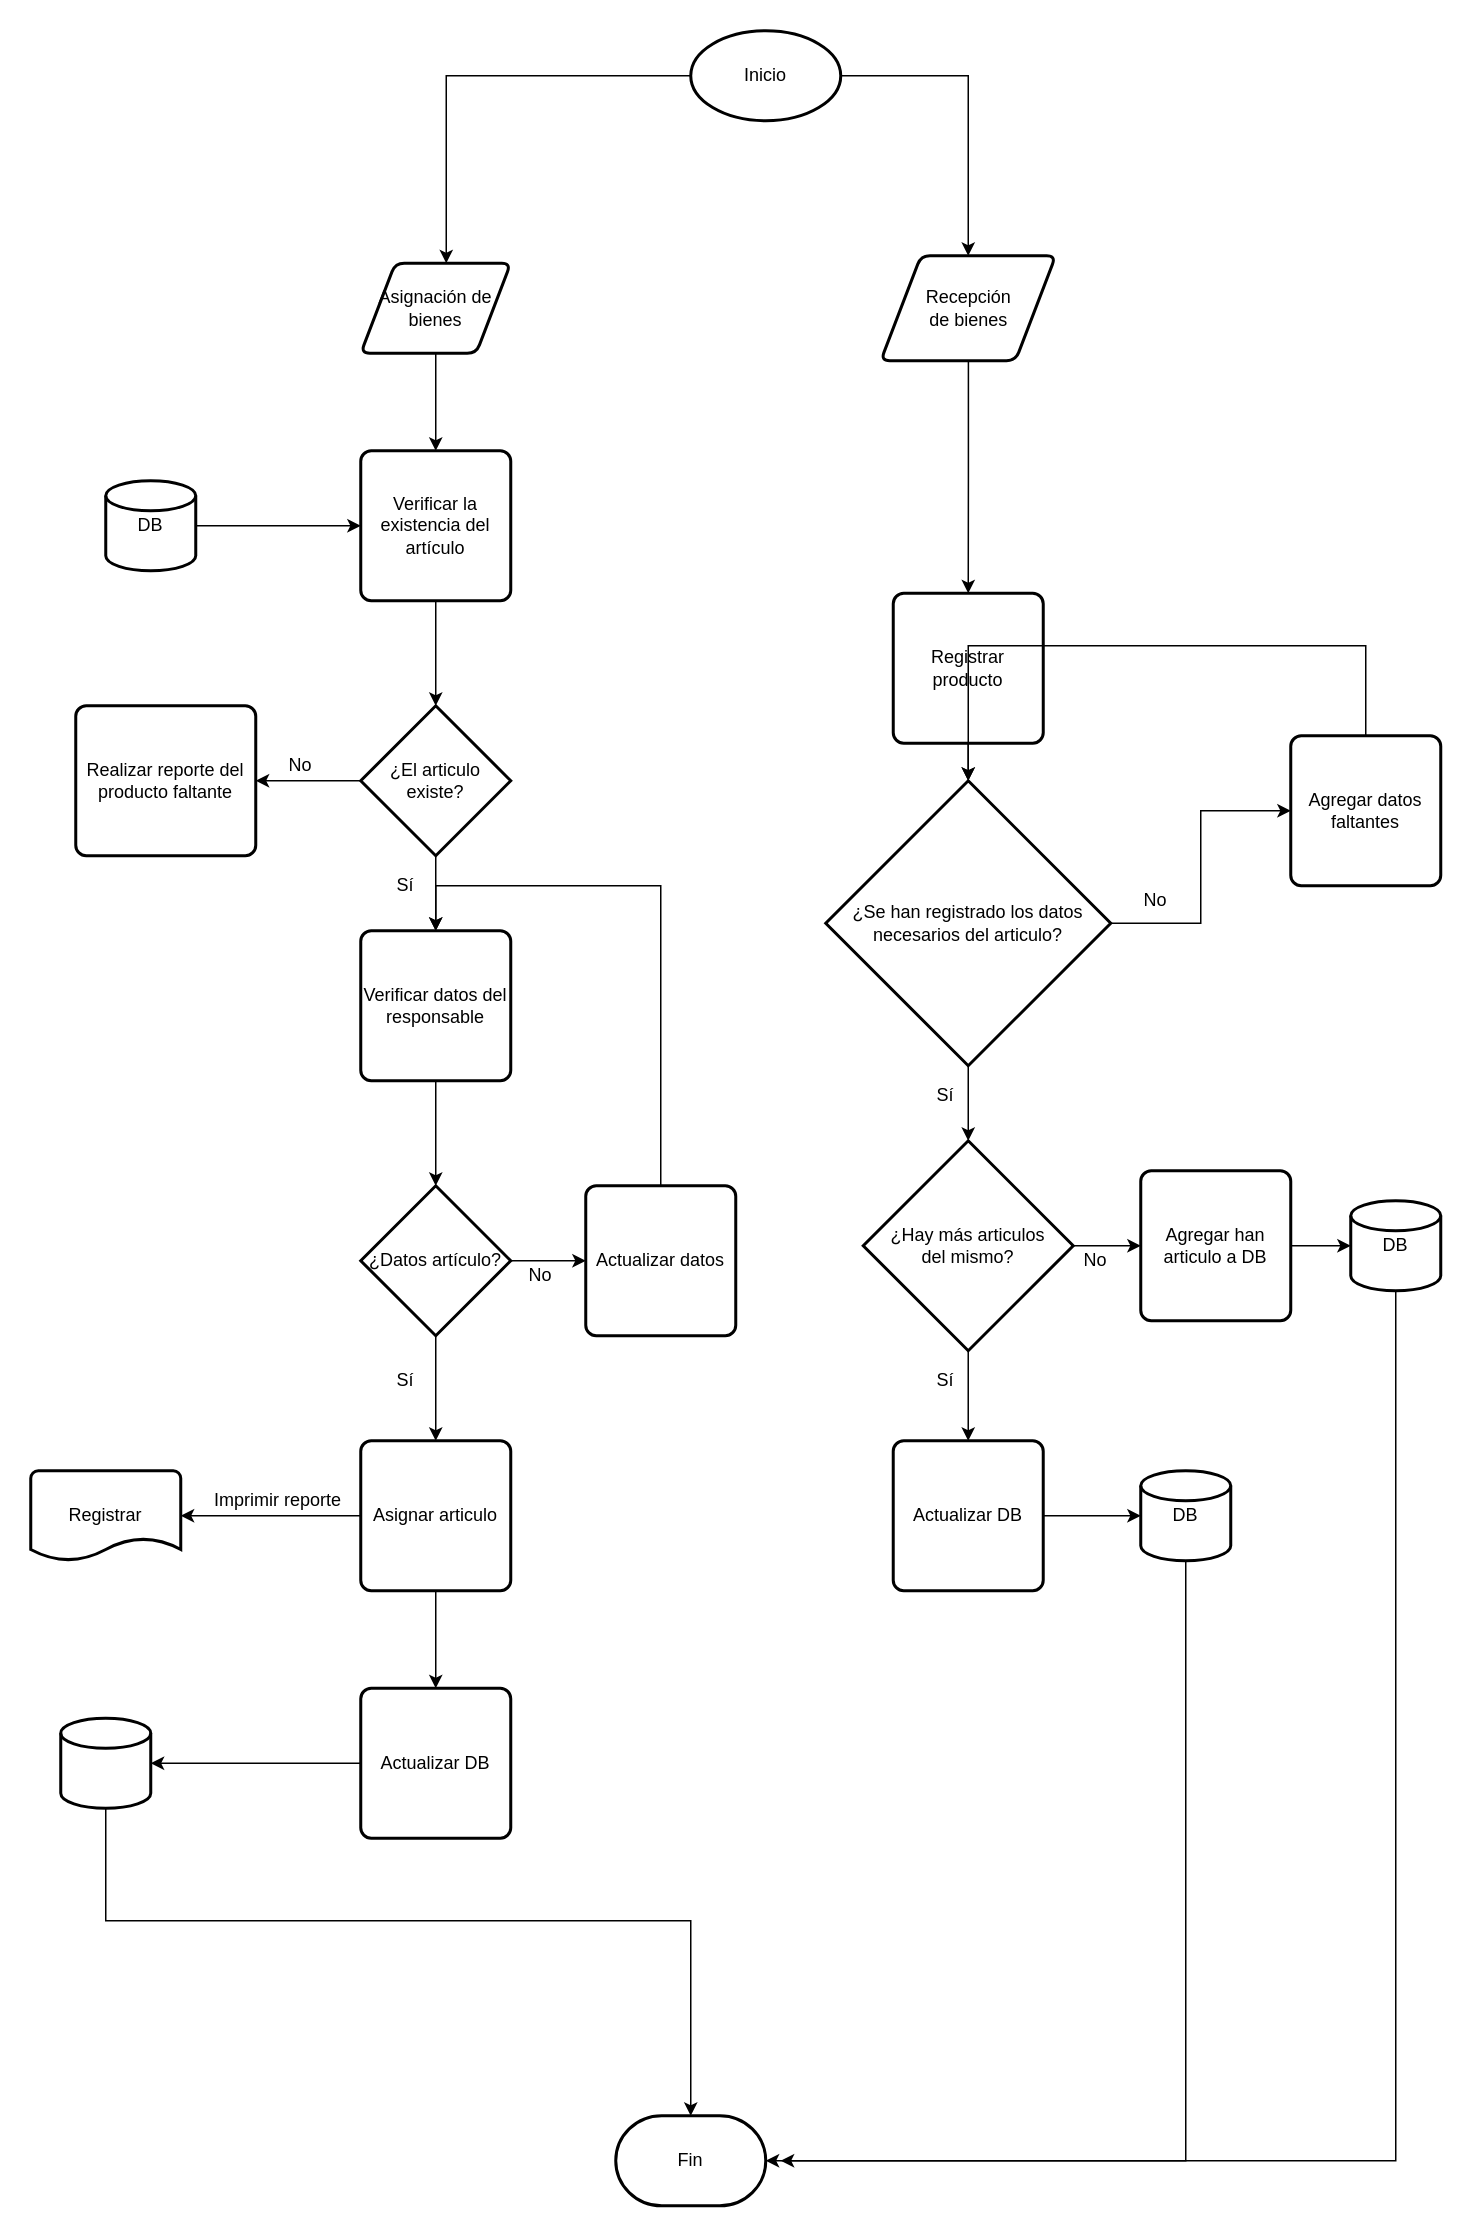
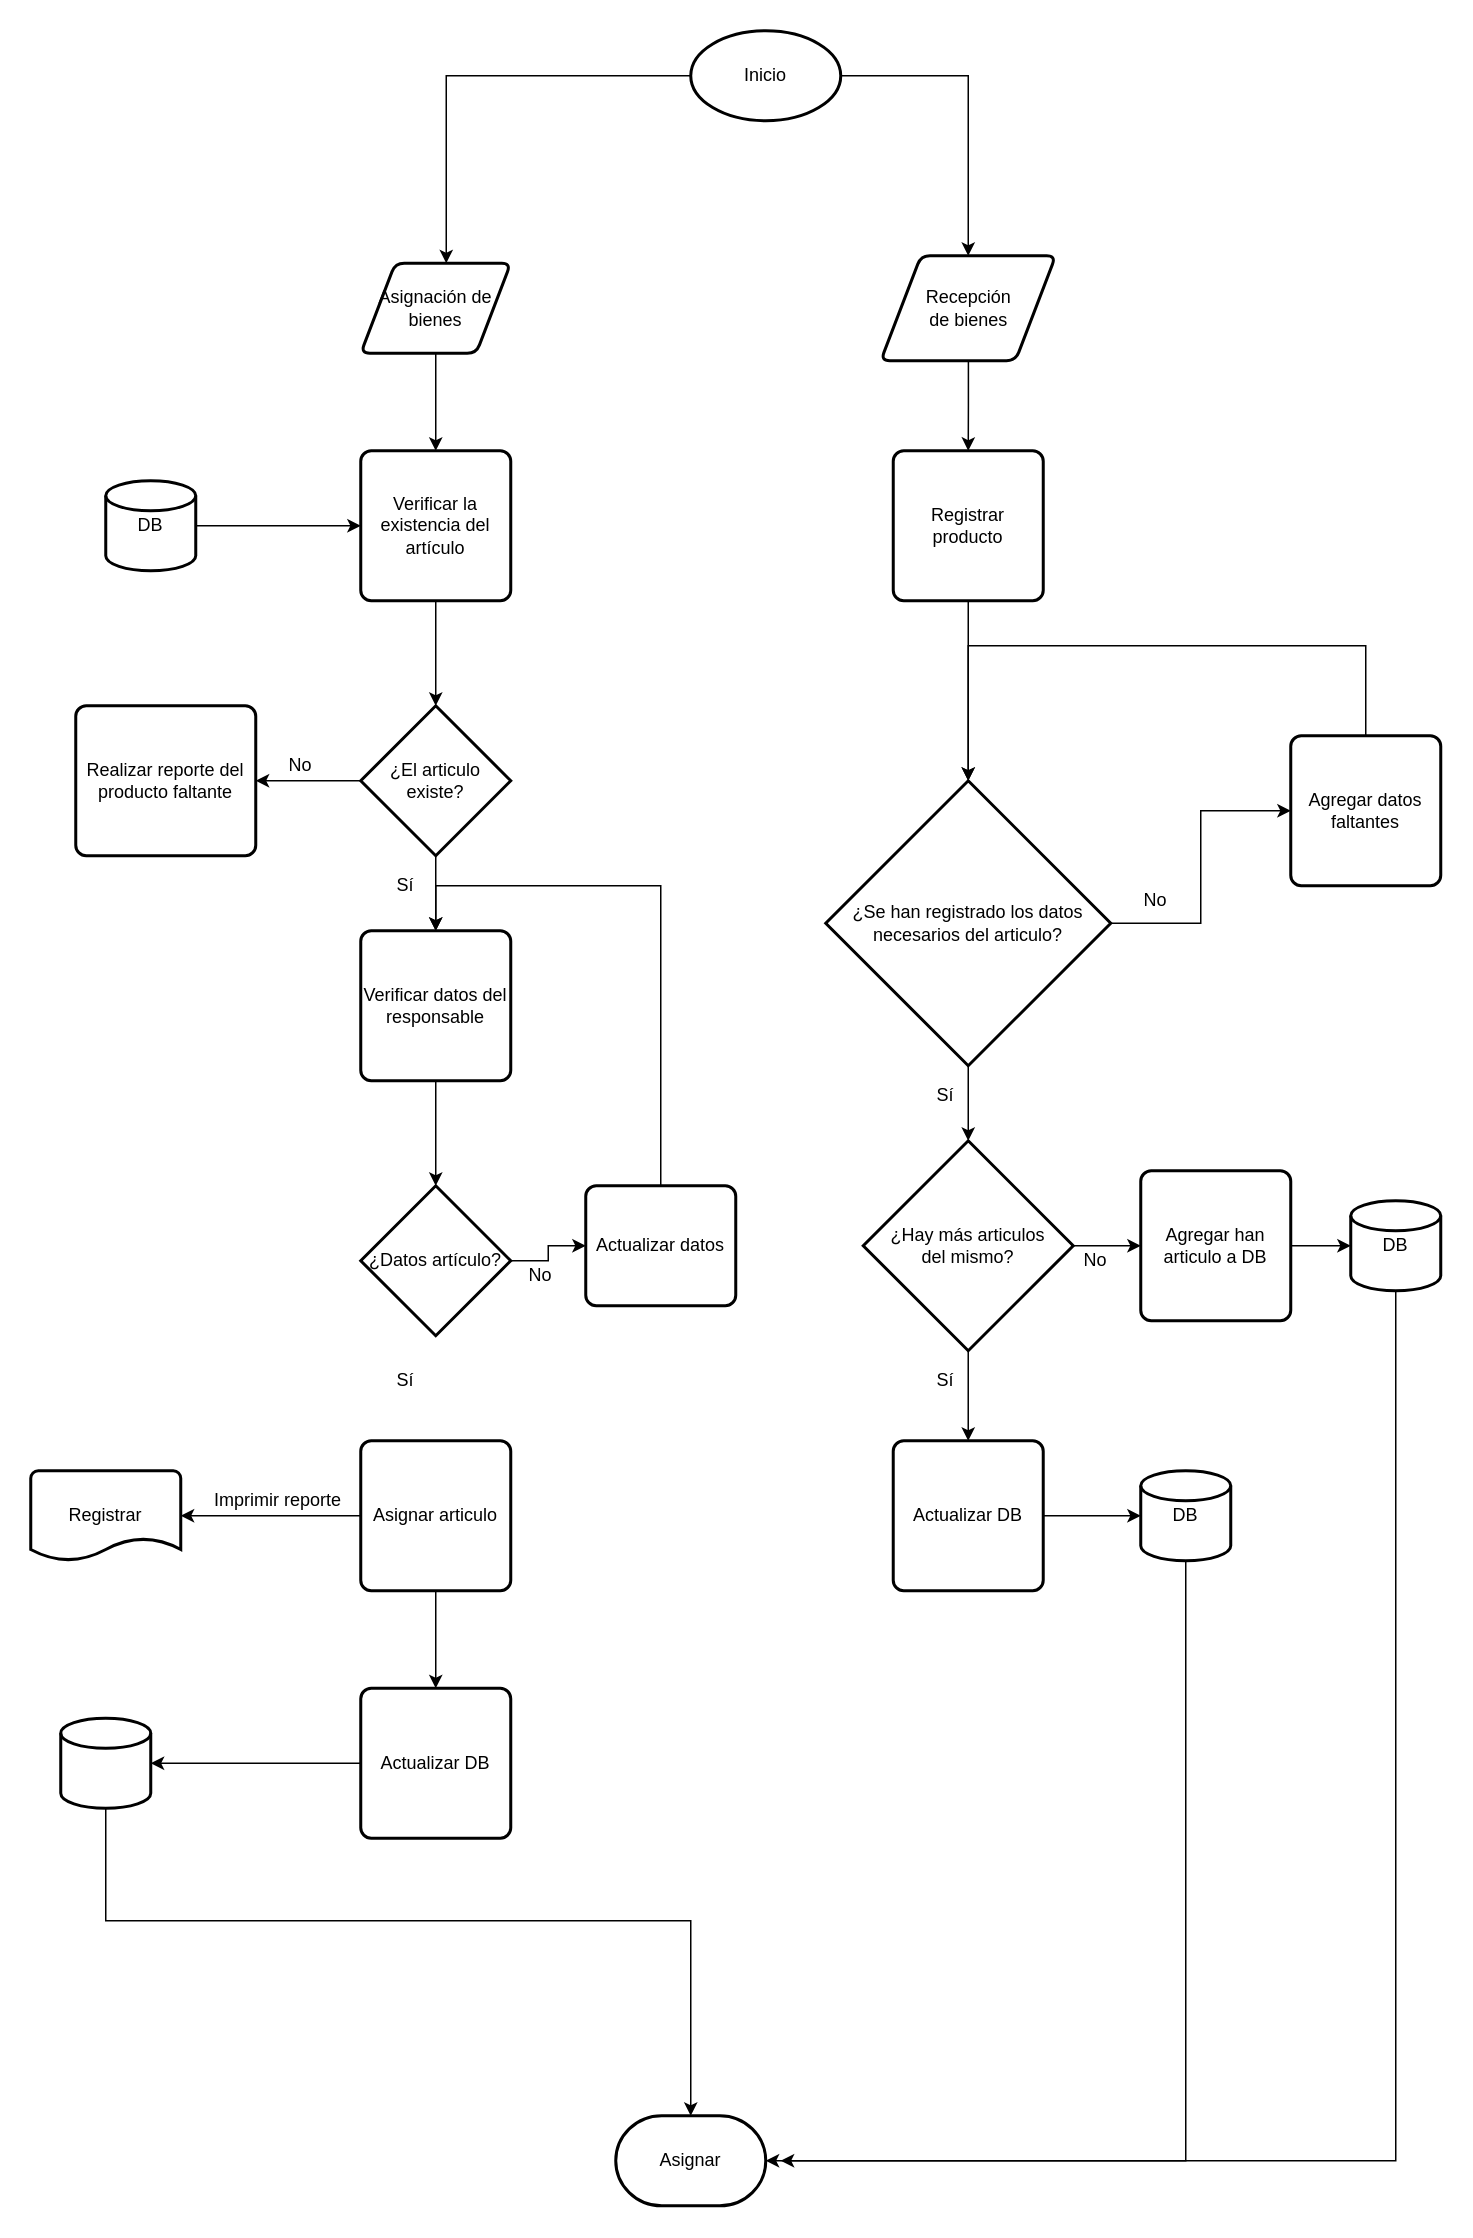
(968, 668) -> (968, 526)
(661, 1261) -> (661, 1246)
(436, 1383) -> none
(691, 2161) -> (691, 2161)
